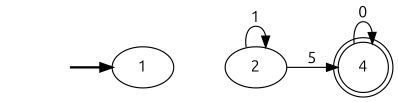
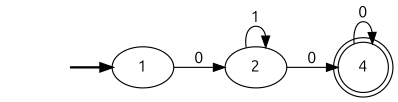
(312, 59) -> (312, 59)
none -> (194, 67)
